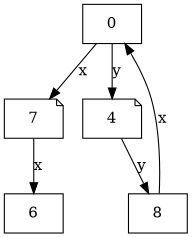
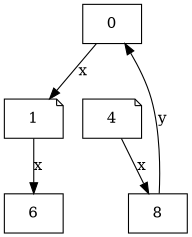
(112, 66) -> none
(34, 119) -> (34, 119)
(163, 119) -> (163, 119)
(142, 166) -> (142, 166)
